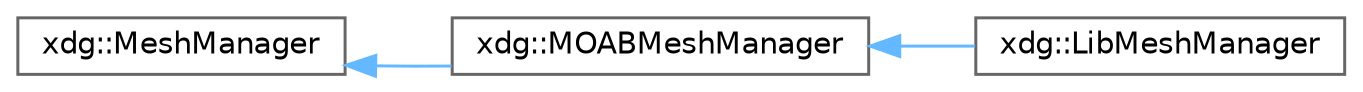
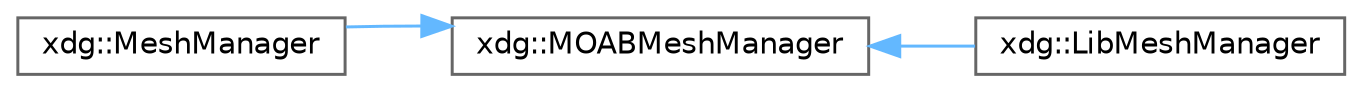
(414, 66) -> (384, 26)
